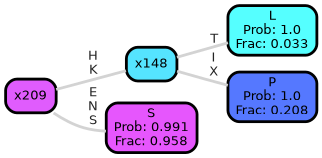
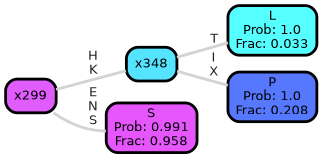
(152, 64) -> (152, 64)
(31, 96) -> (31, 96)
